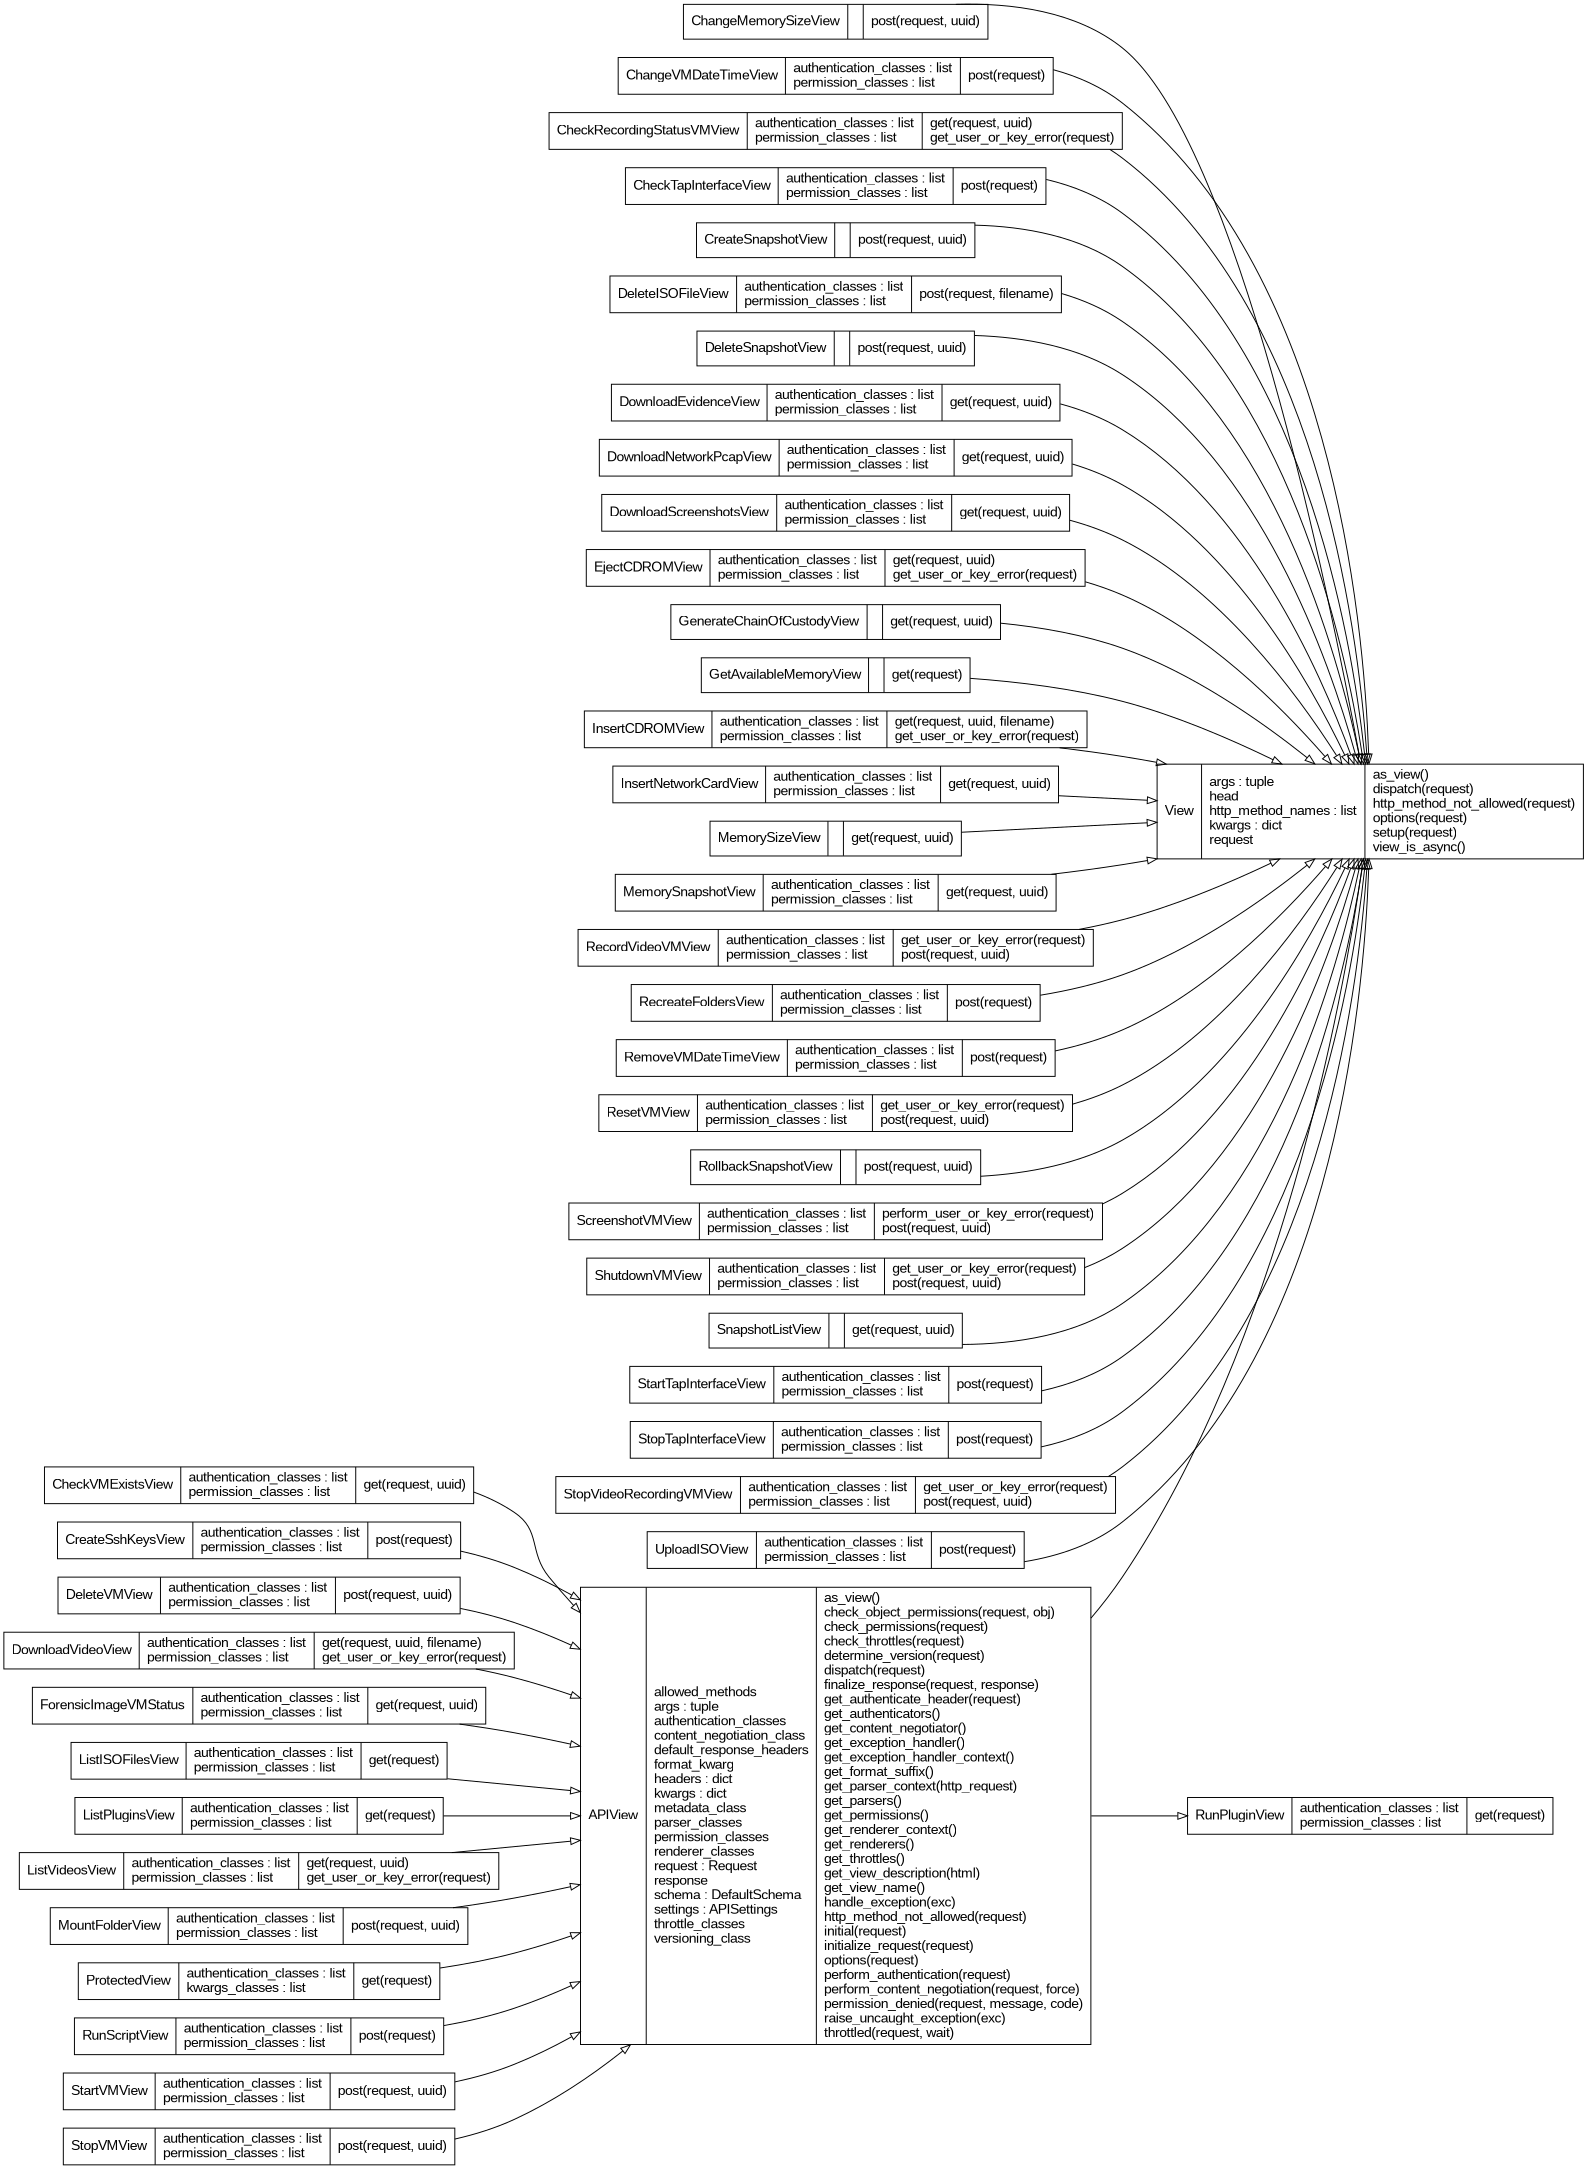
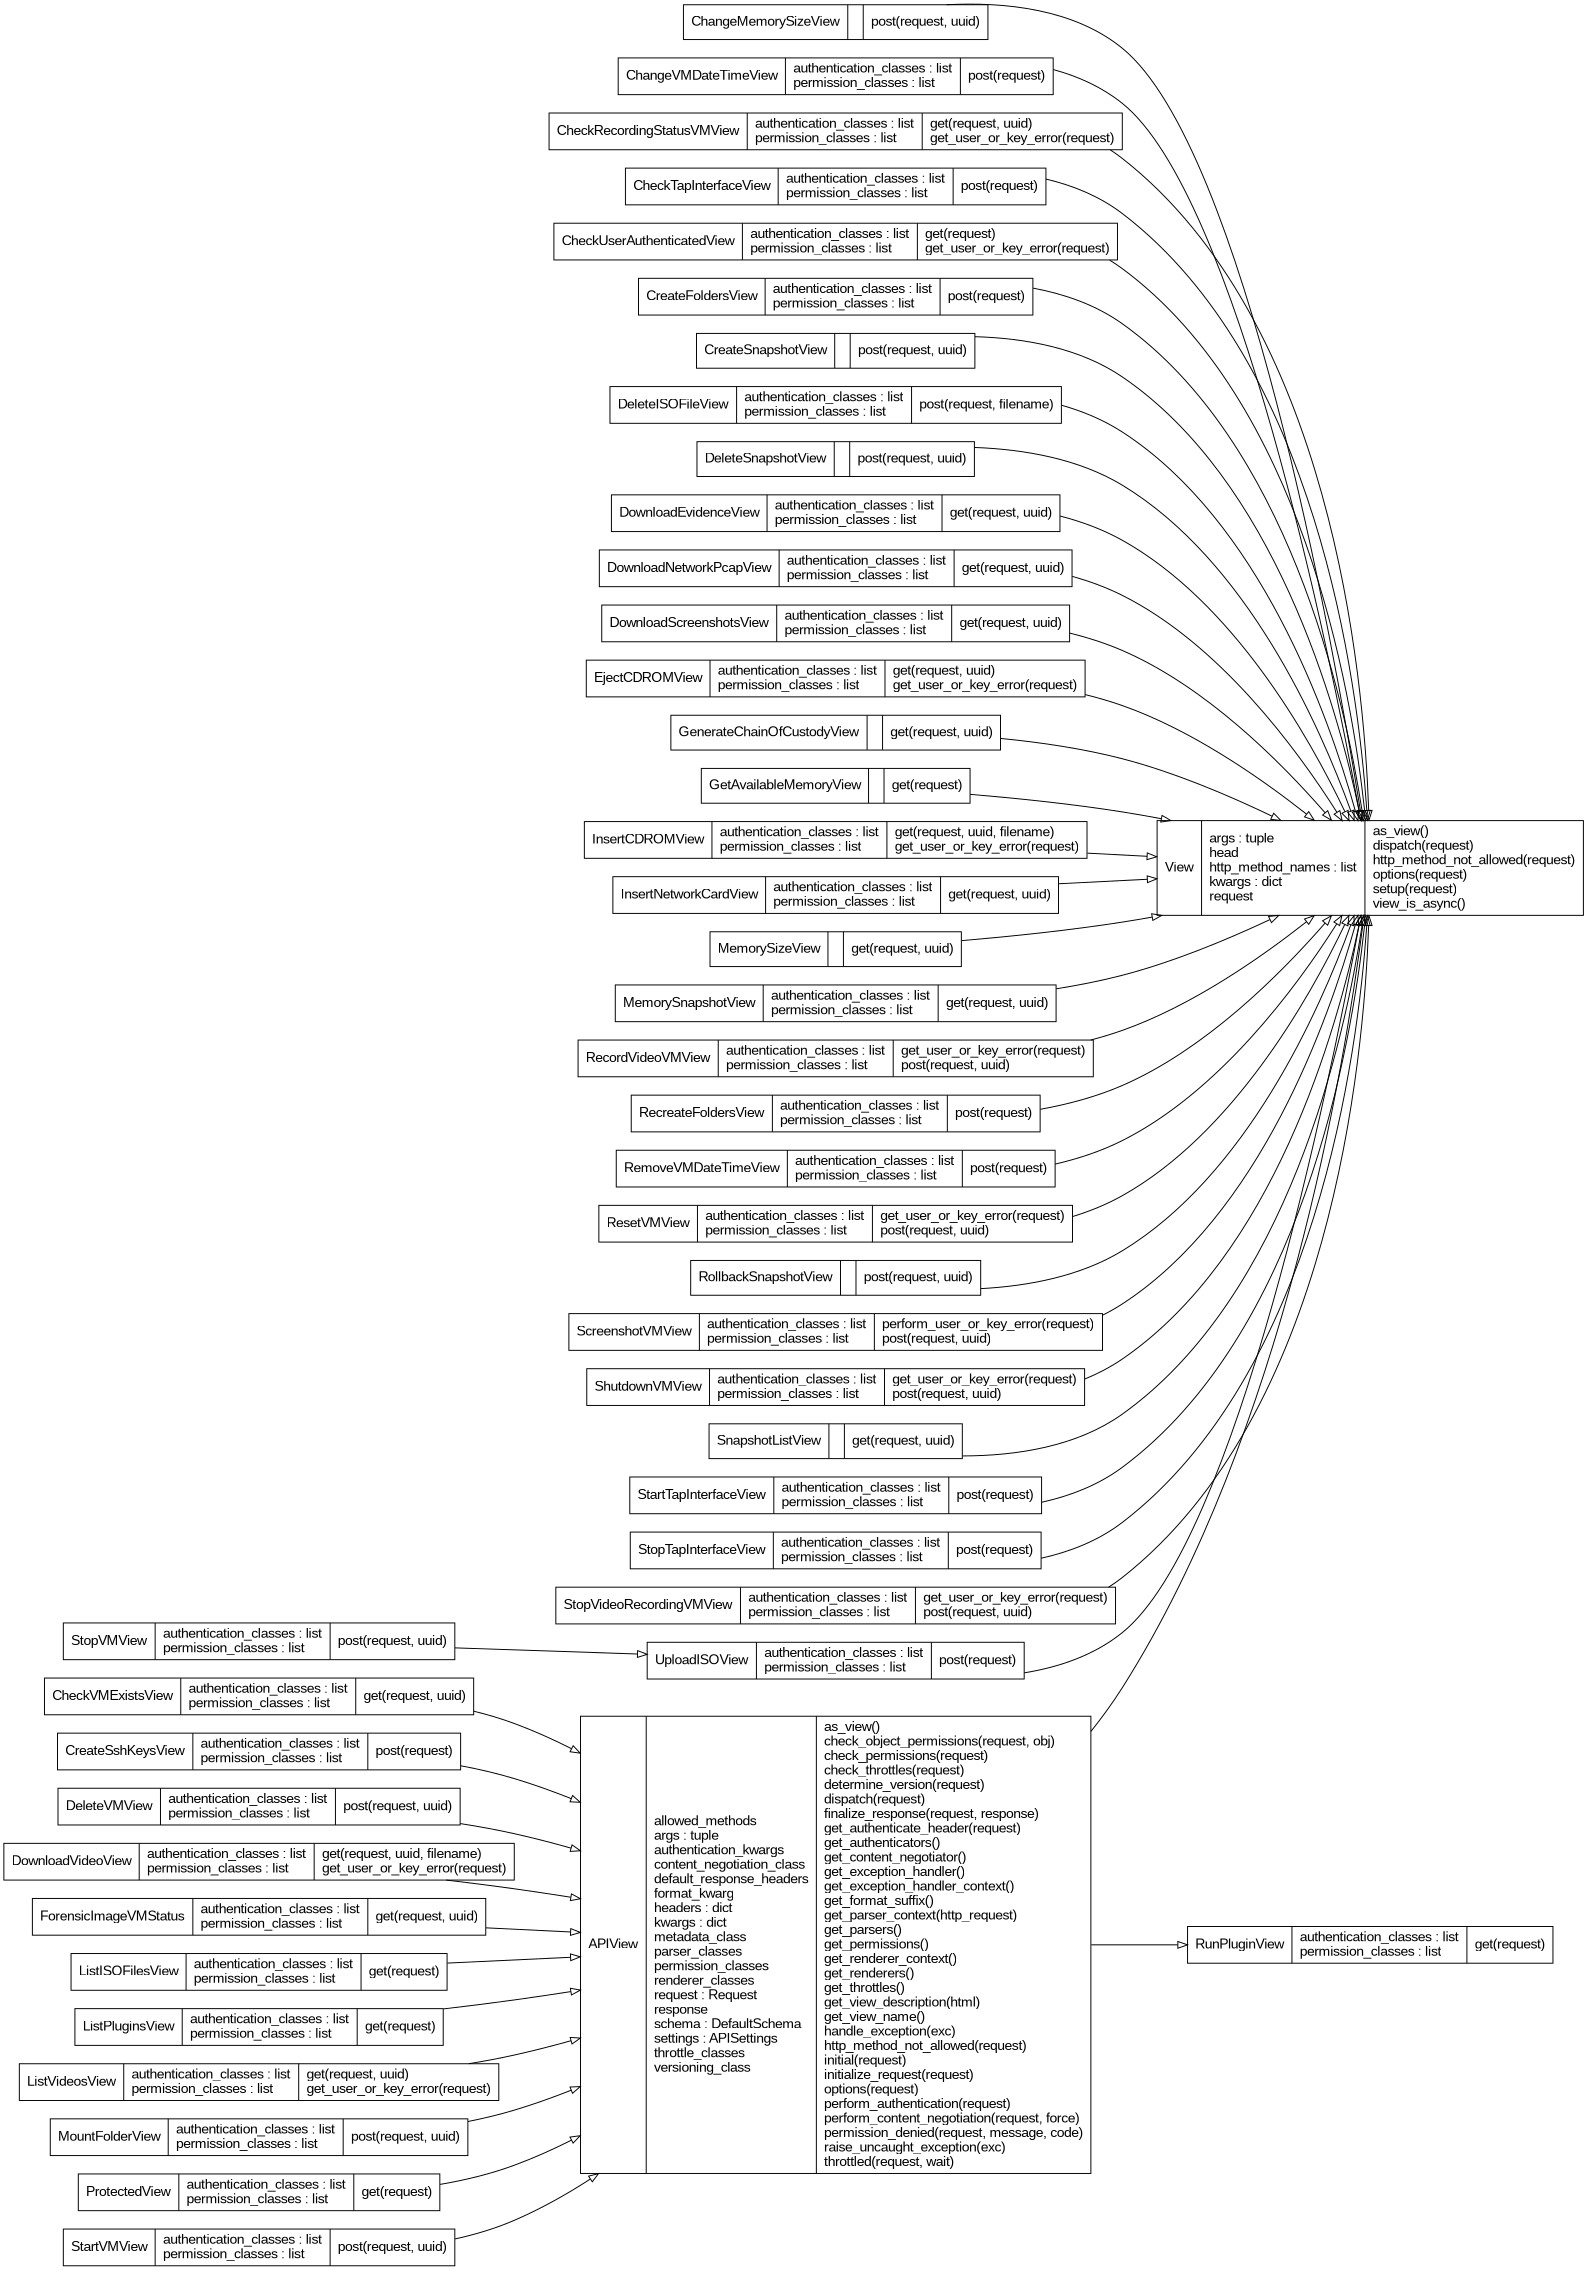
none -> (836, 242)
none -> (836, 297)
(720, 1721) -> (719, 1850)
(246, 1988) -> (258, 2199)
(259, 2036) -> none
(544, 2104) -> (546, 1651)
